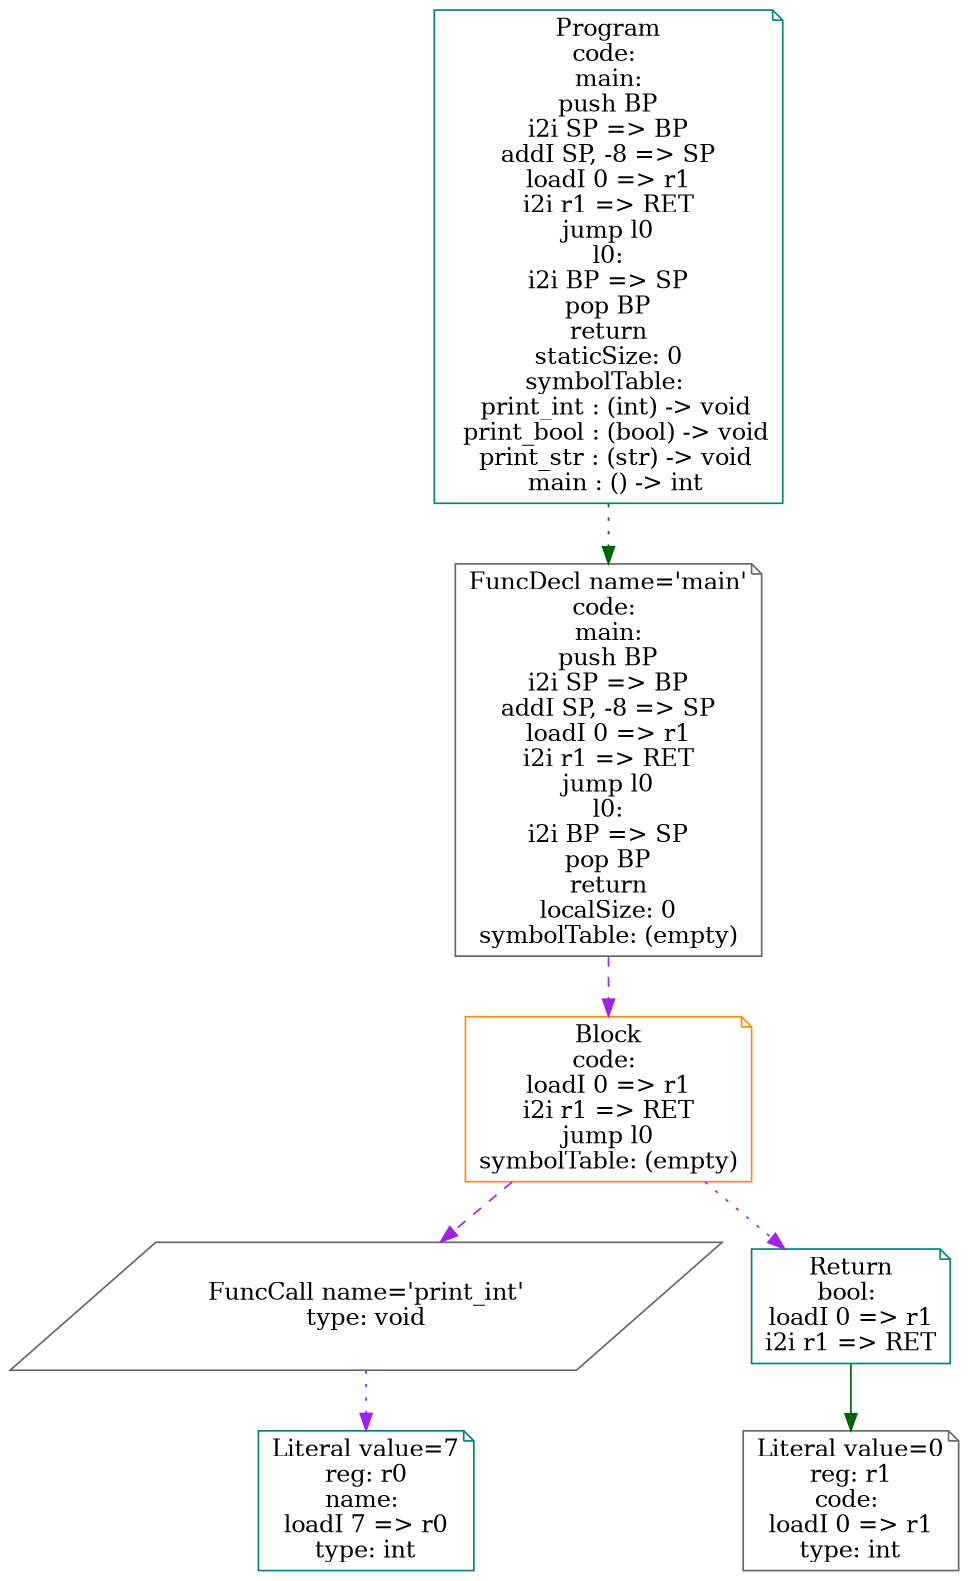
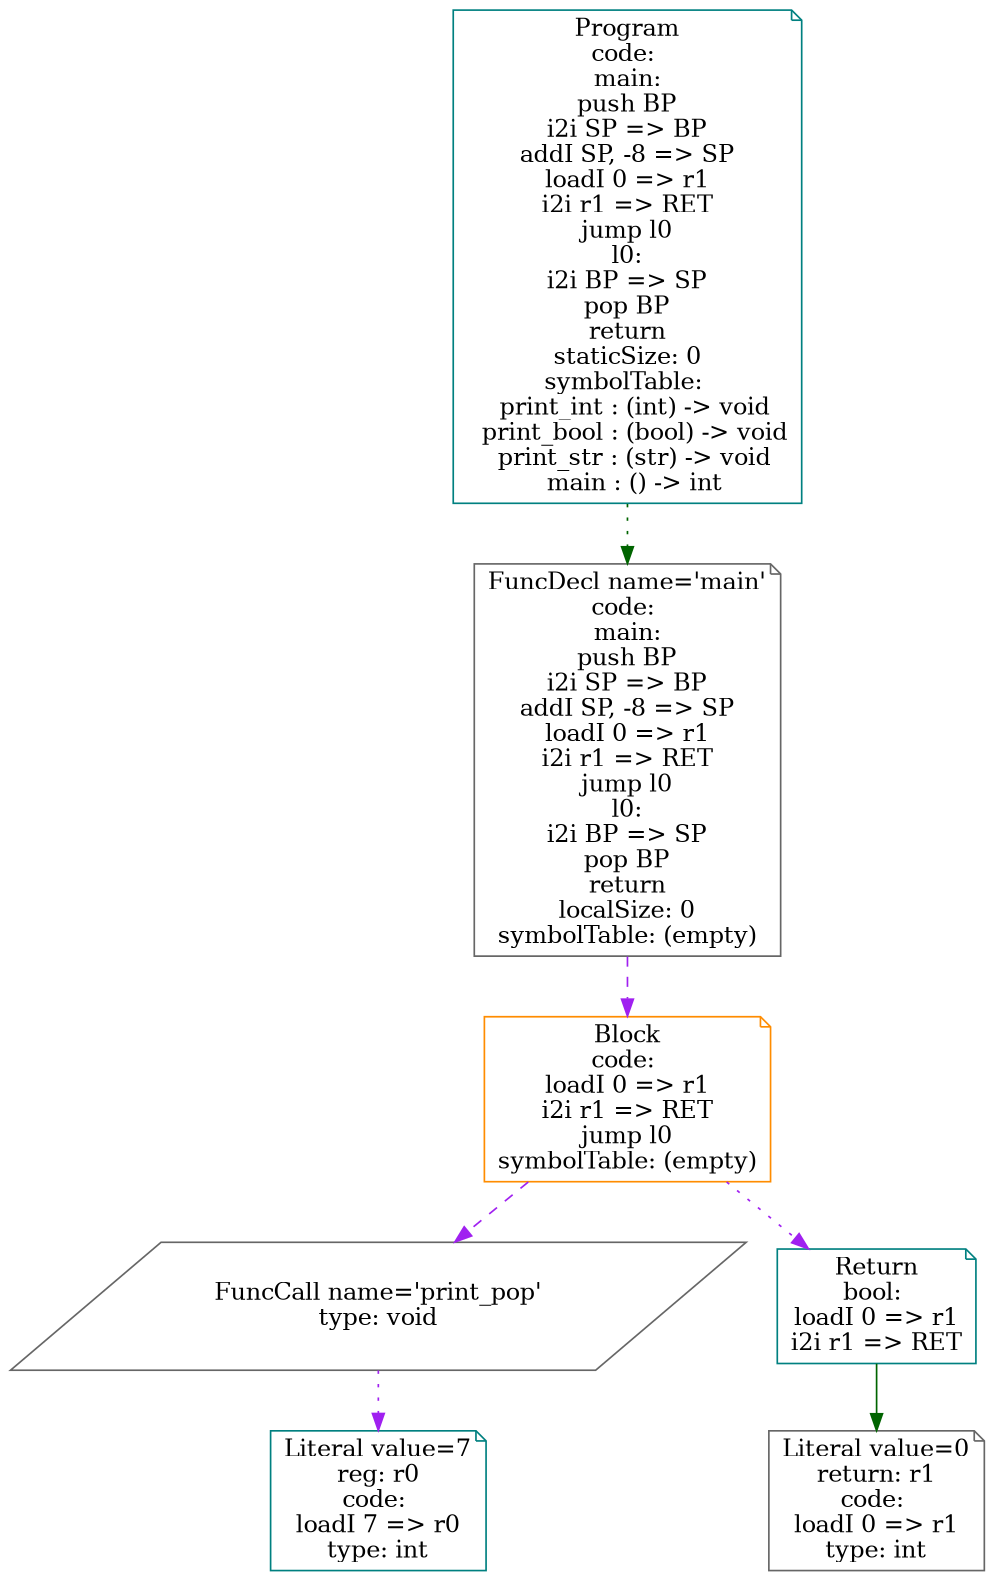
(366, 1306) -> (378, 1306)
(366, 1501) -> (378, 1501)
(851, 1501) -> (877, 1501)
